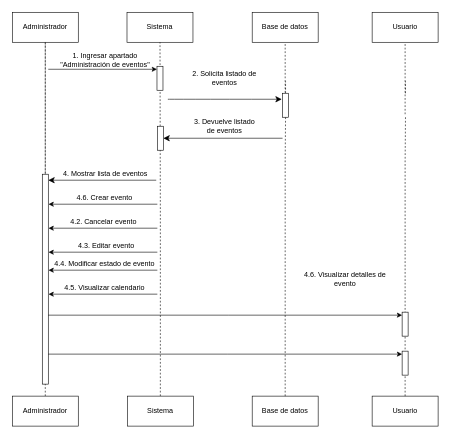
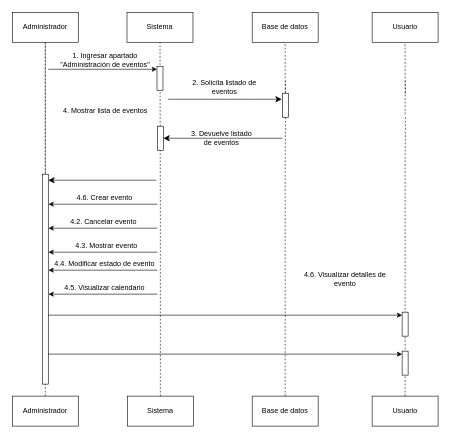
(225, 78) -> (225, 87)
(225, 126) -> (222, 138)
(105, 174) -> (105, 111)
(107, 246) -> (107, 246)
